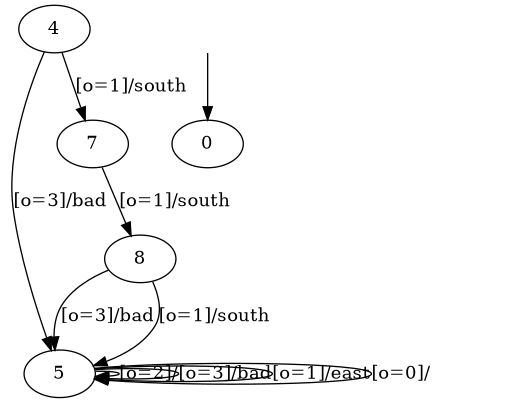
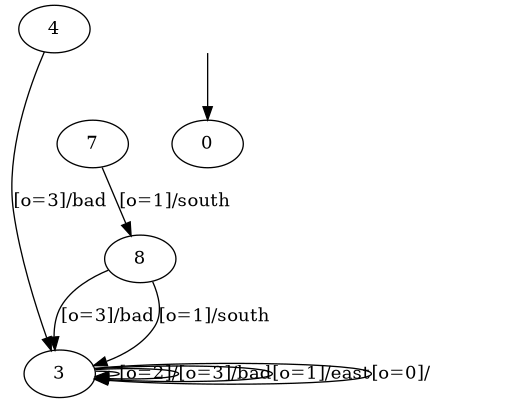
(71, 80) -> none
(60, 374) -> (60, 374)
